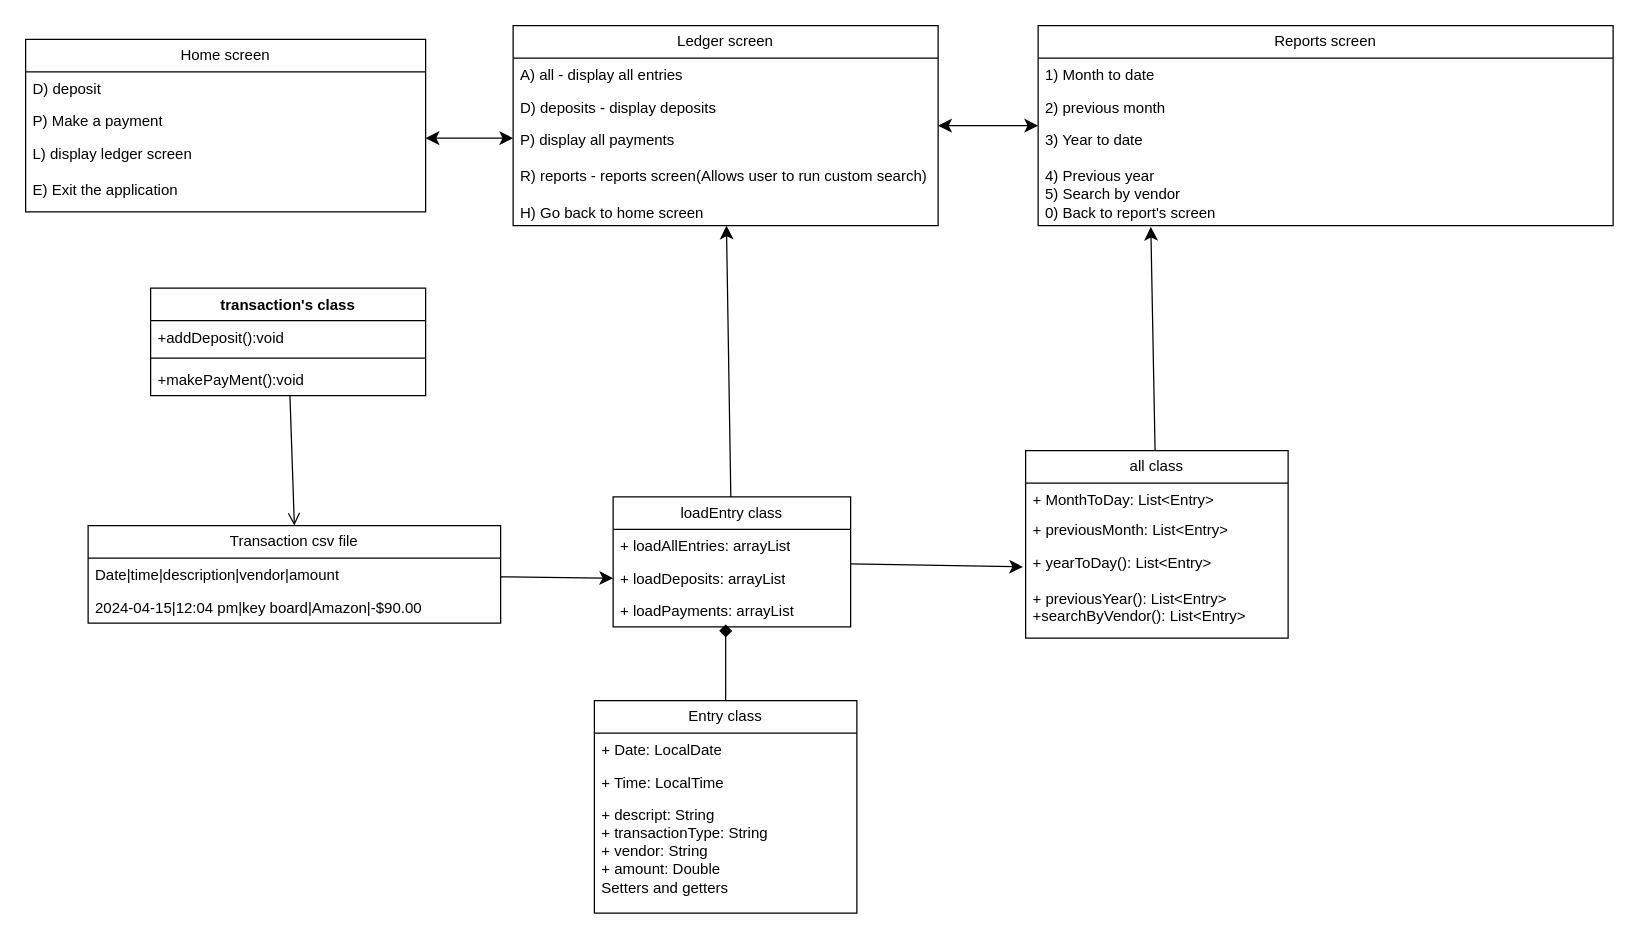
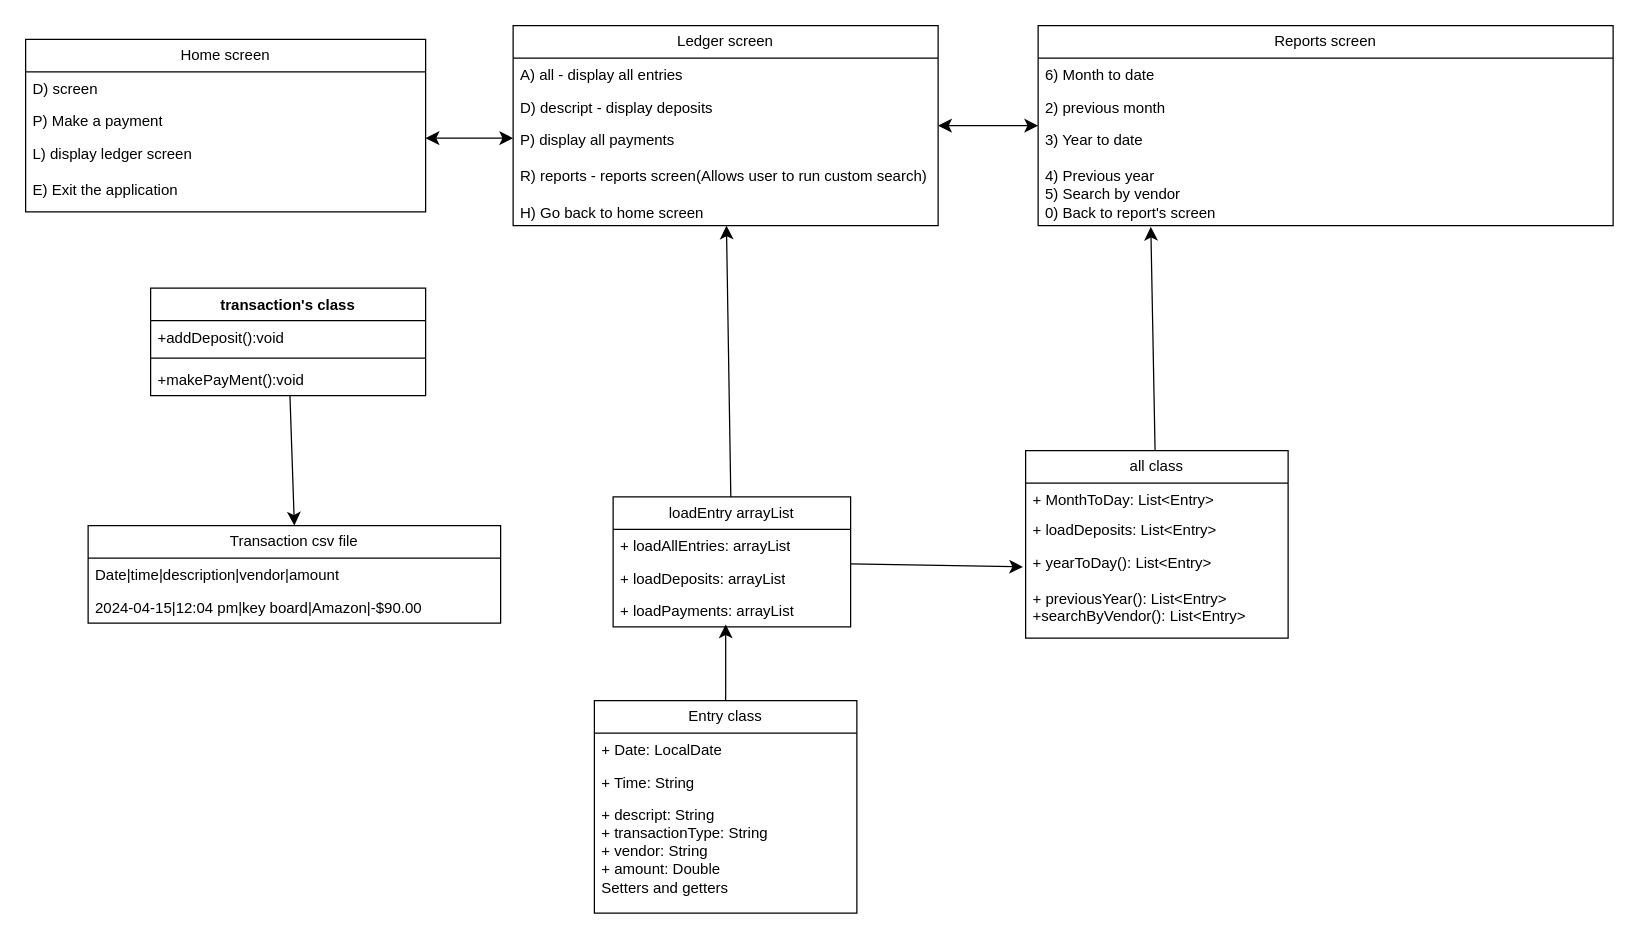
(1107, 76) -> (1107, 76)
(71, 90) -> (69, 90)
(631, 108) -> (631, 108)
(732, 513) -> (732, 513)
(294, 517) -> (294, 514)
(1141, 531) -> (1135, 531)
(552, 577) -> none
(726, 637) -> (726, 636)
(662, 783) -> (651, 783)
